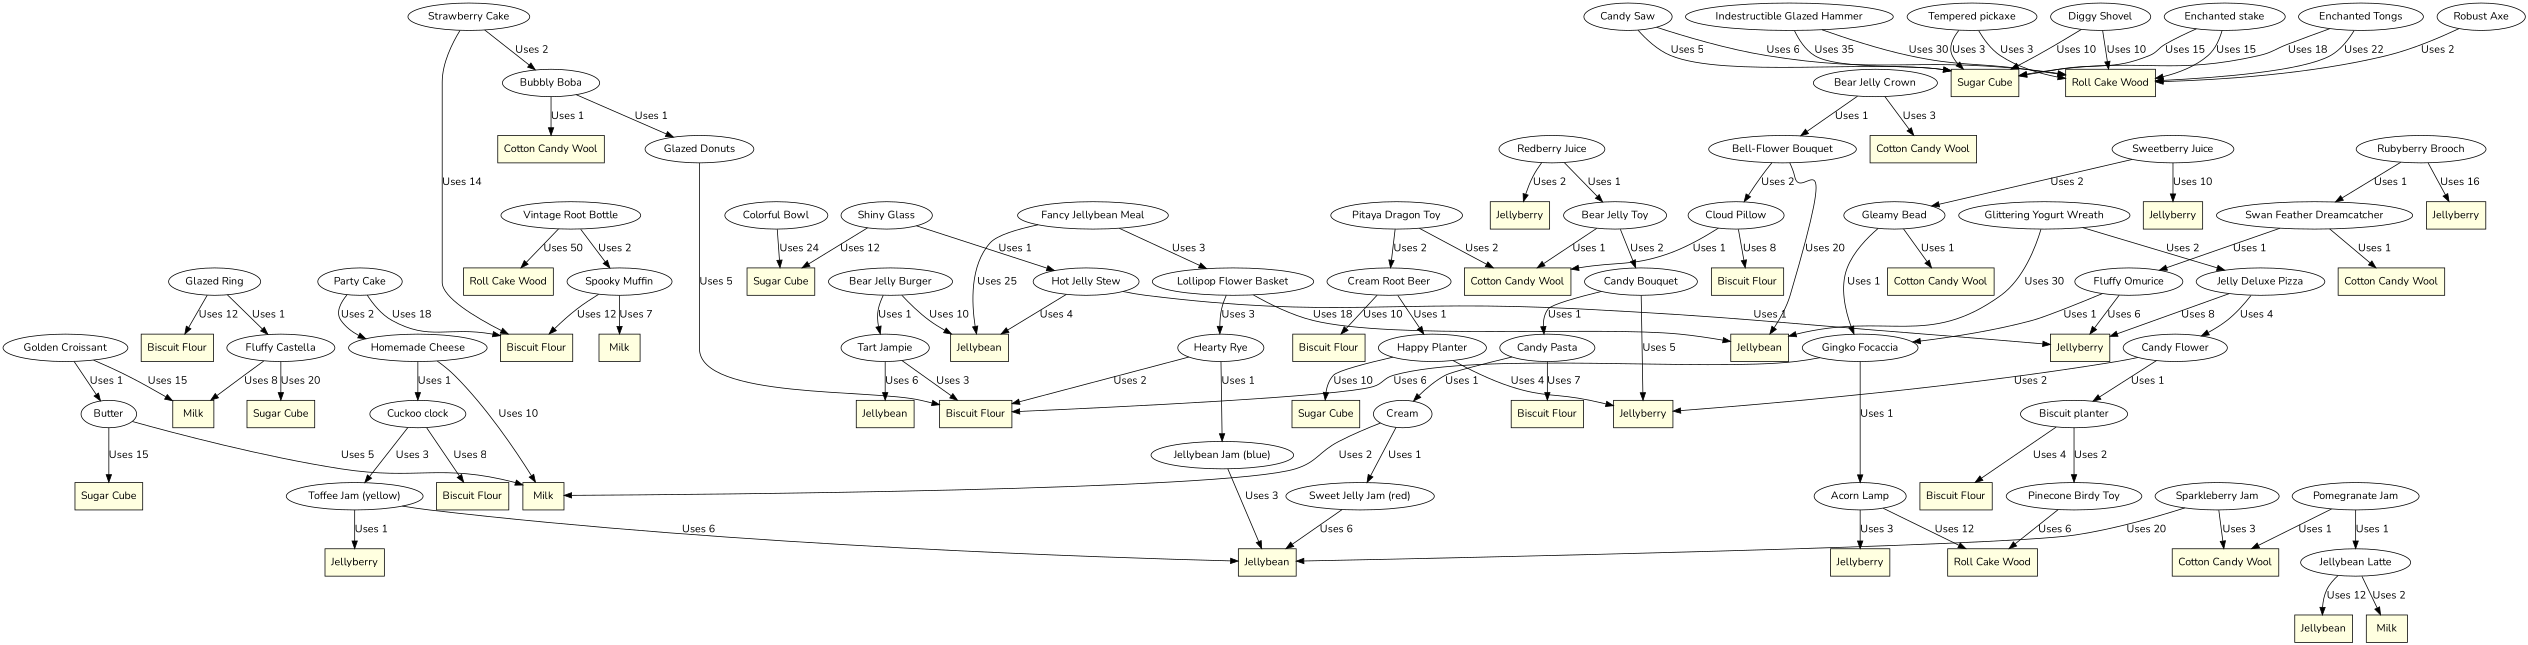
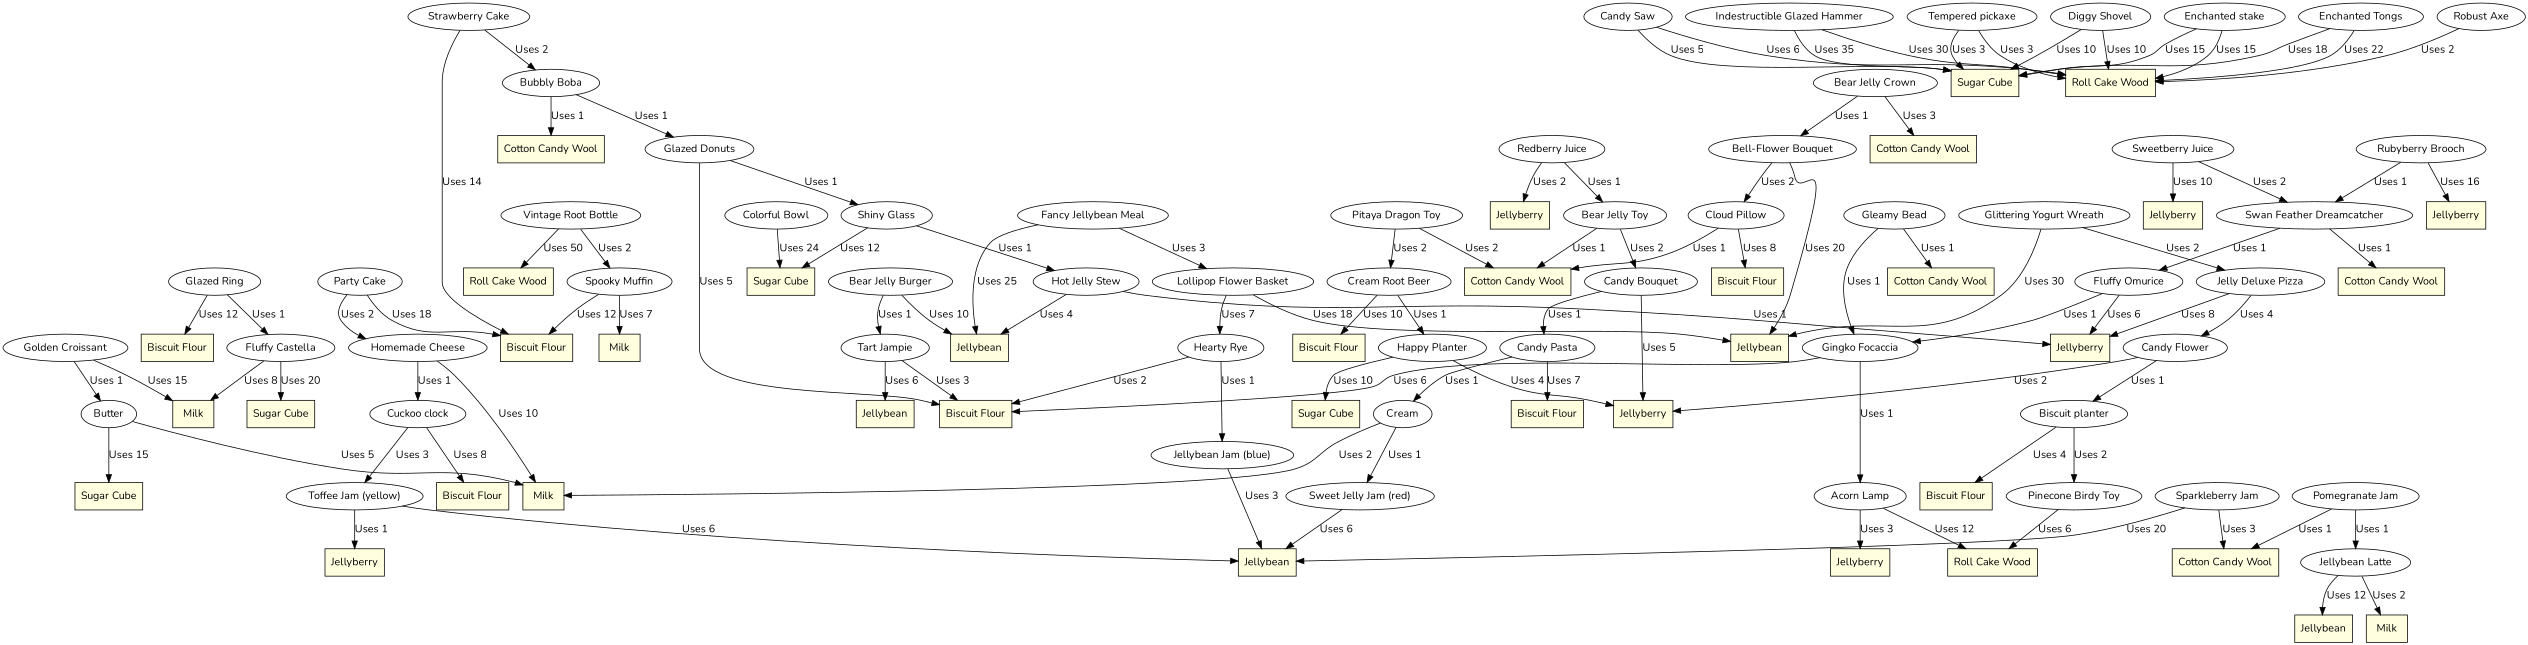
none -> (790, 181)
(2036, 182) -> (2239, 180)
(1238, 315) -> (1238, 315)
